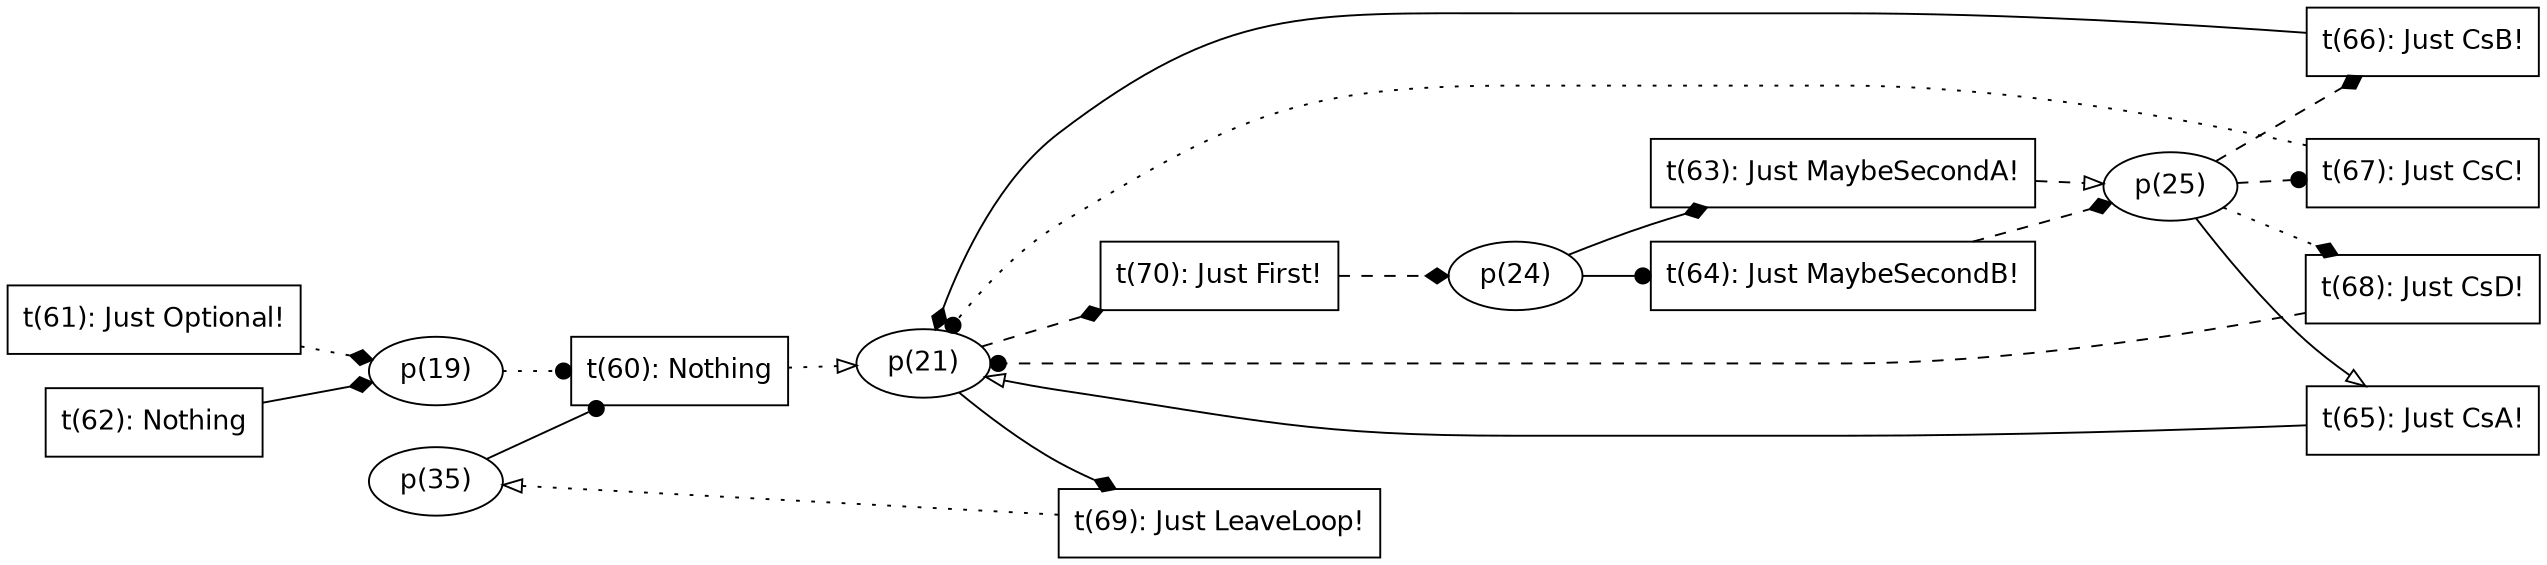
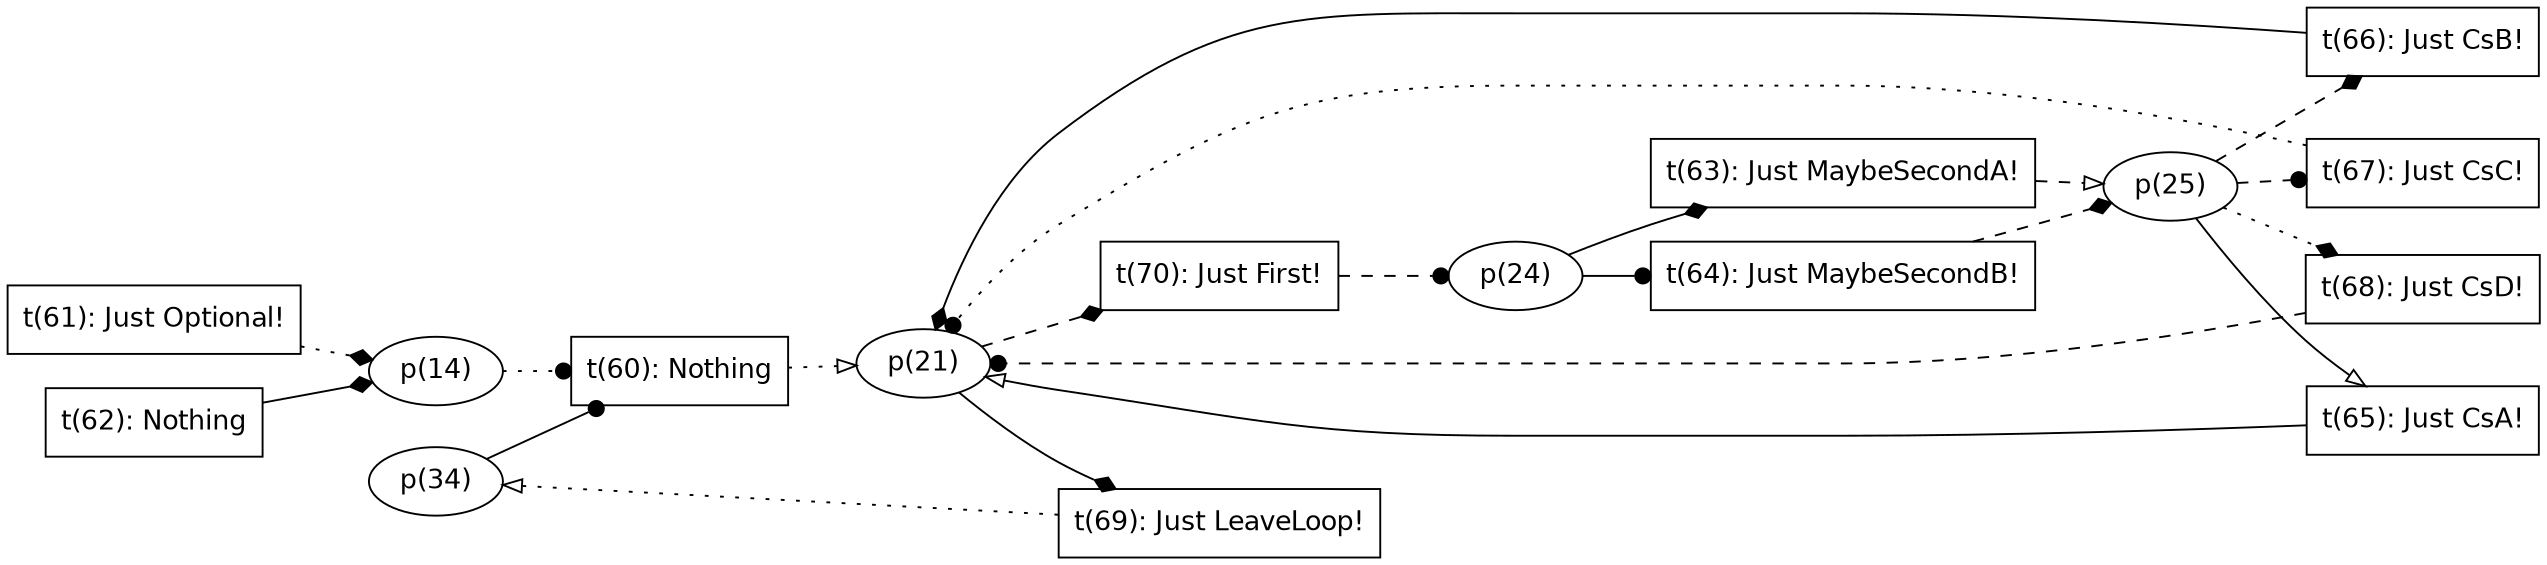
(1382, 276) -> (1386, 276)
(436, 371) -> (436, 371)
(436, 481) -> (436, 481)
